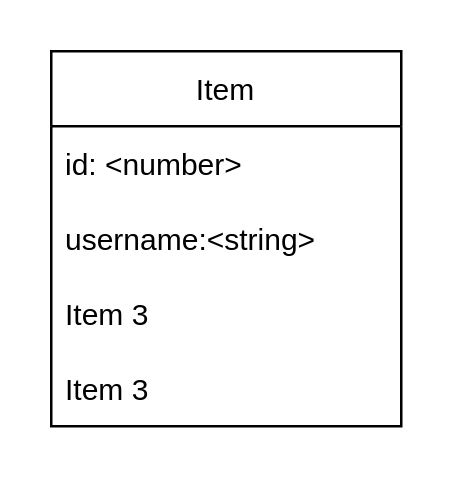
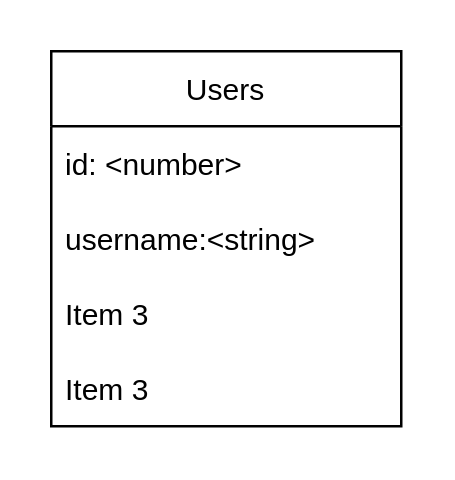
(225, 90) -> (225, 90)
